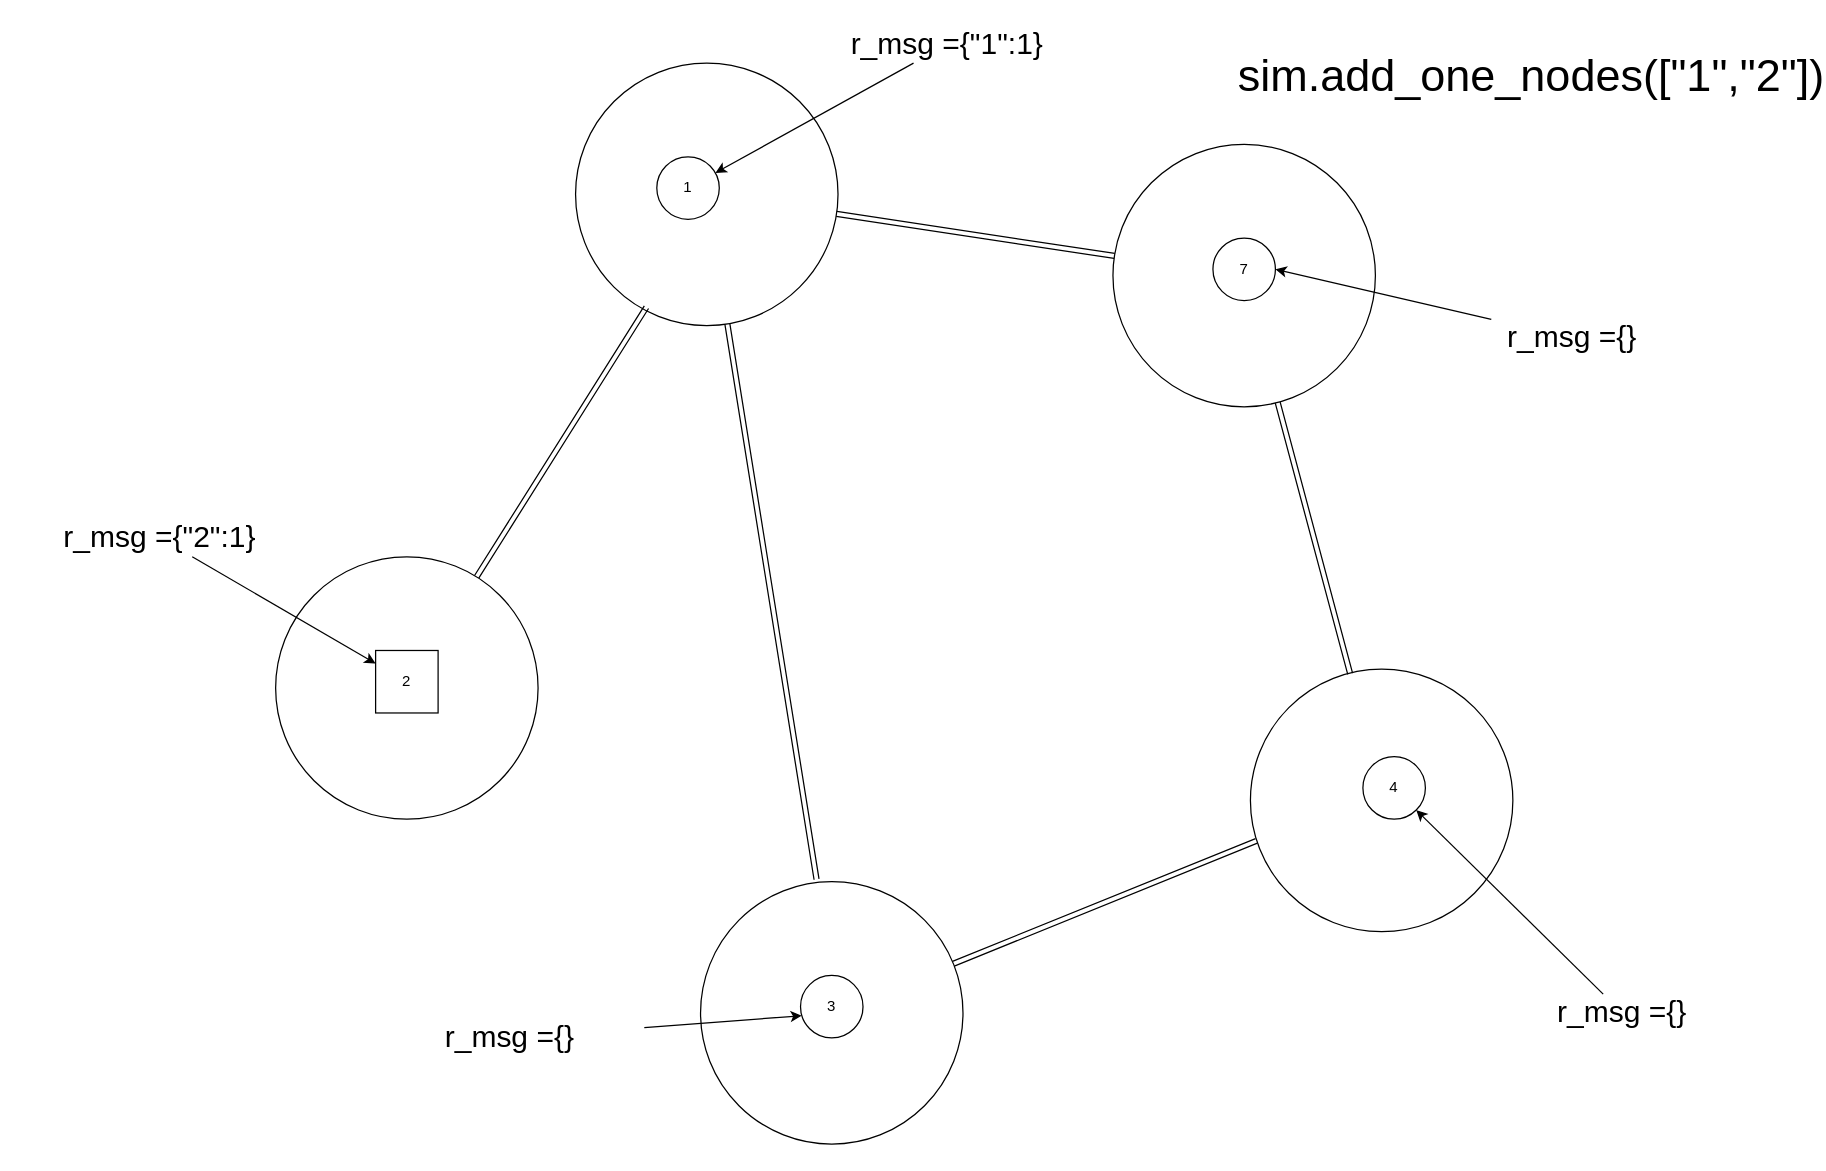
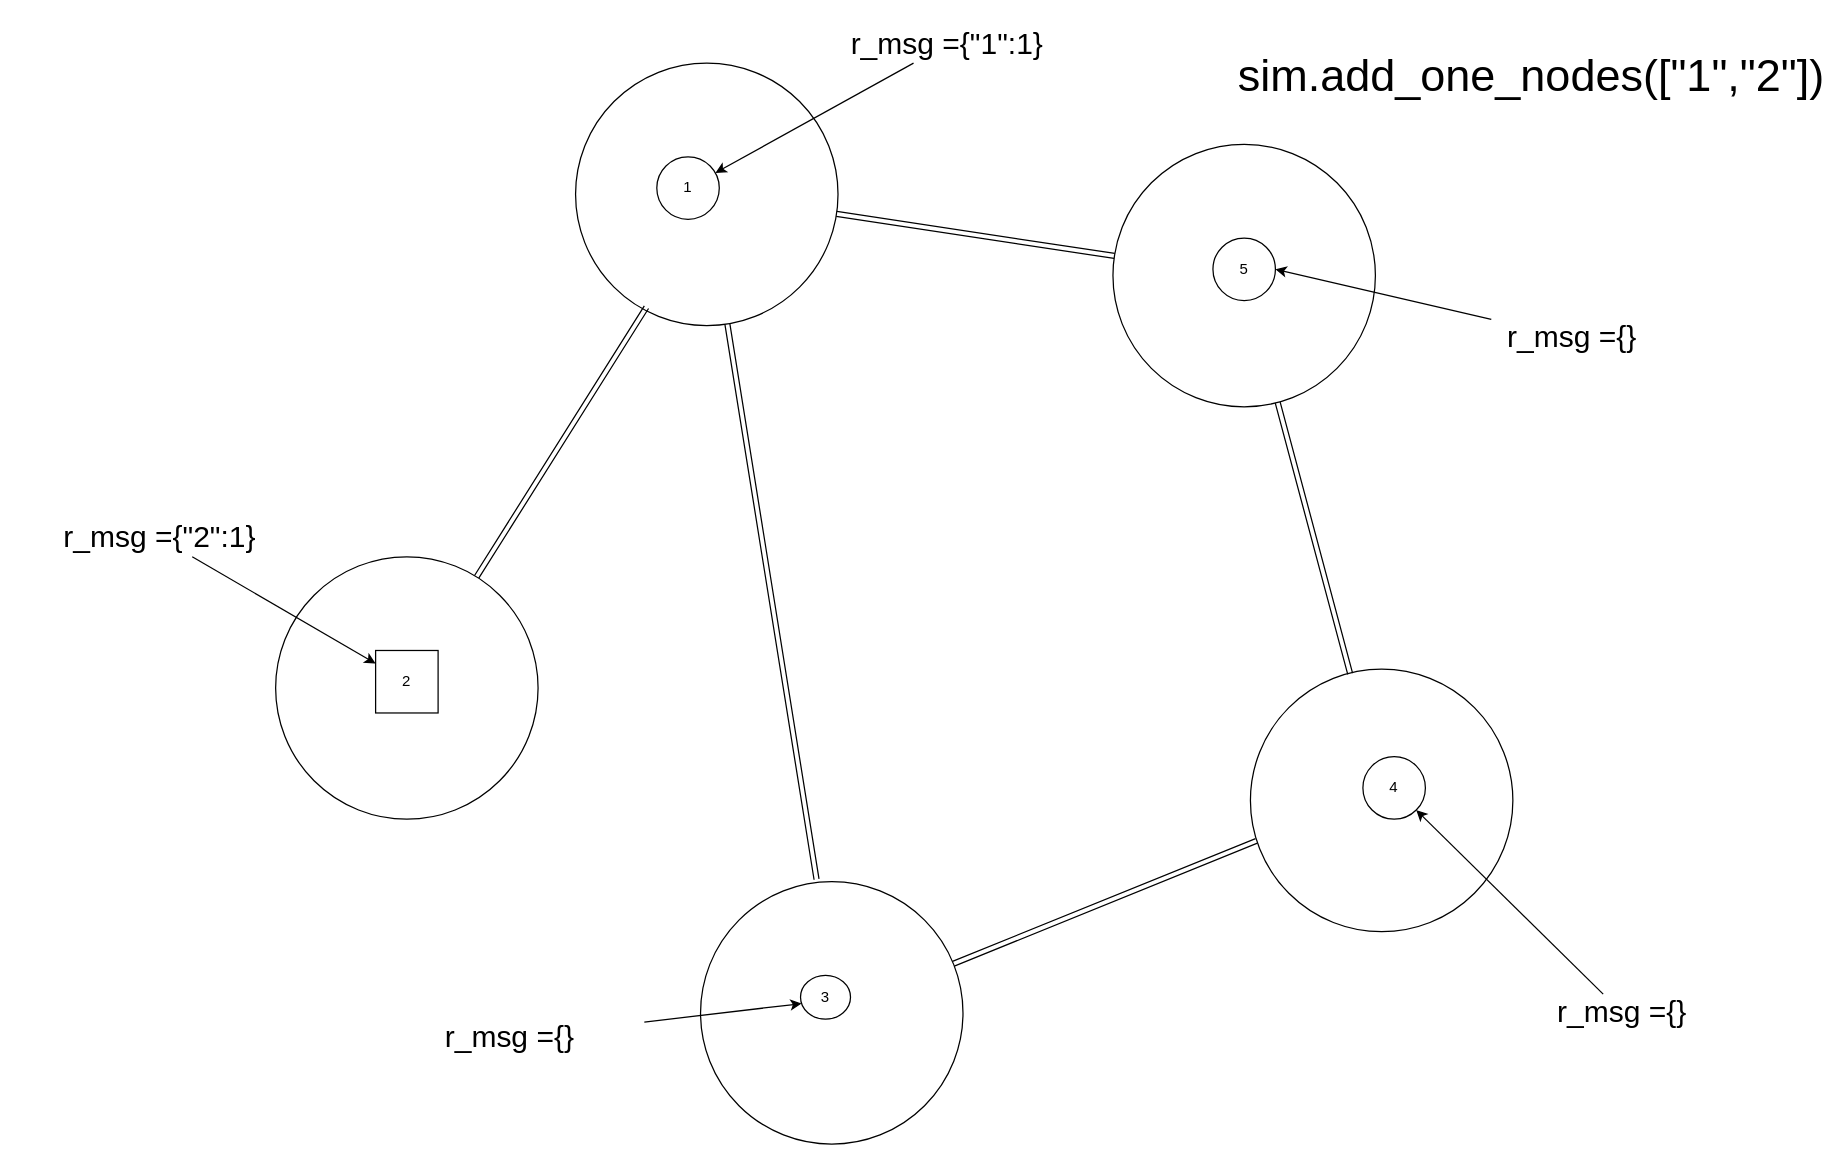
(1244, 269) -> (1244, 269)
(832, 1007) -> (826, 998)
